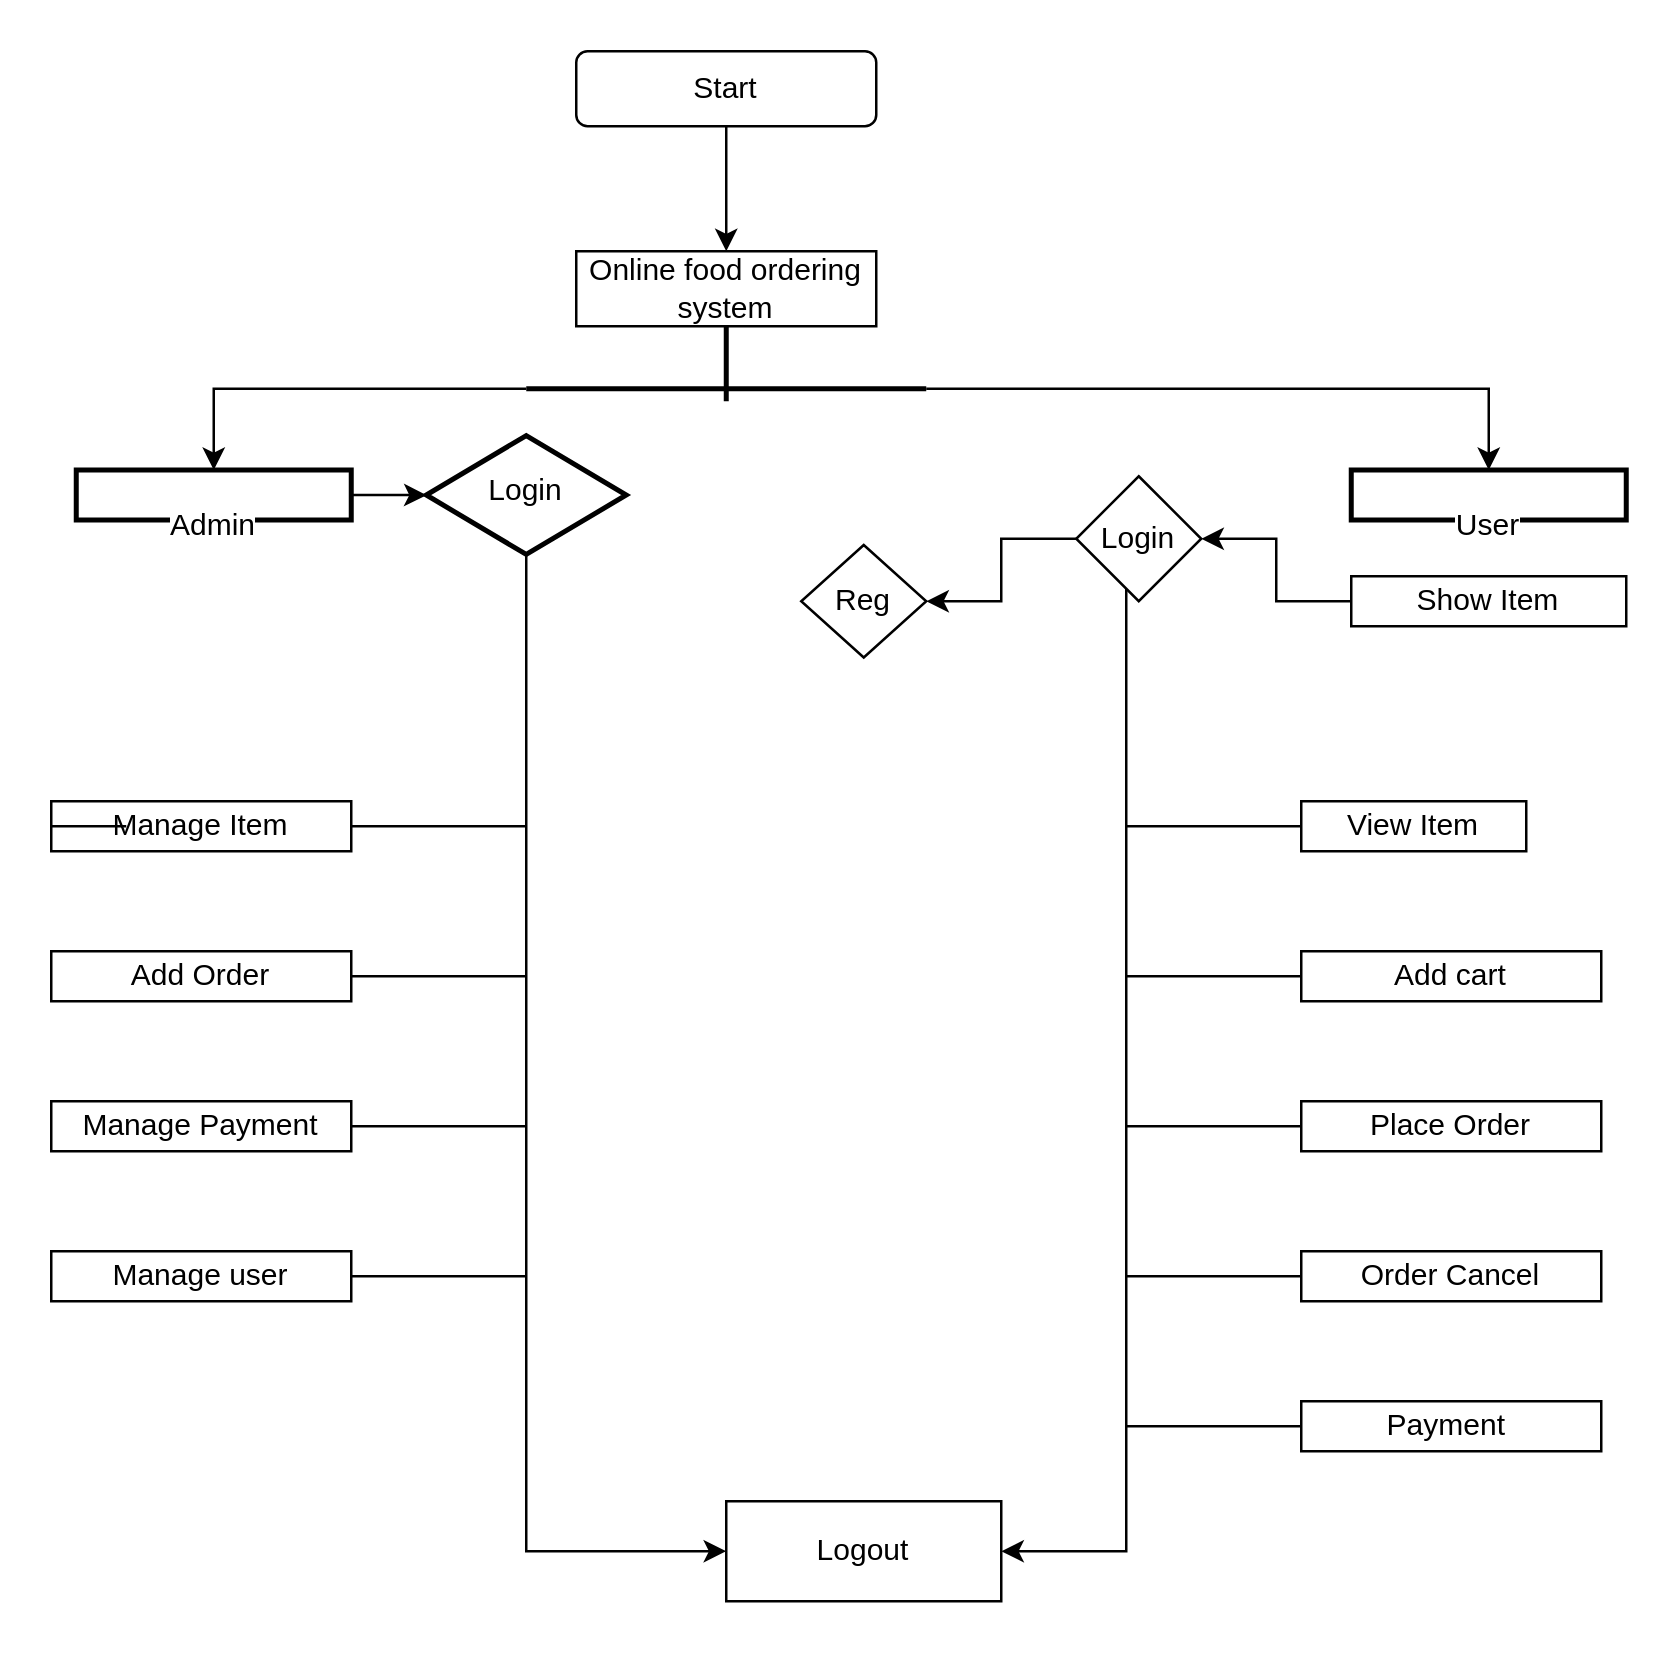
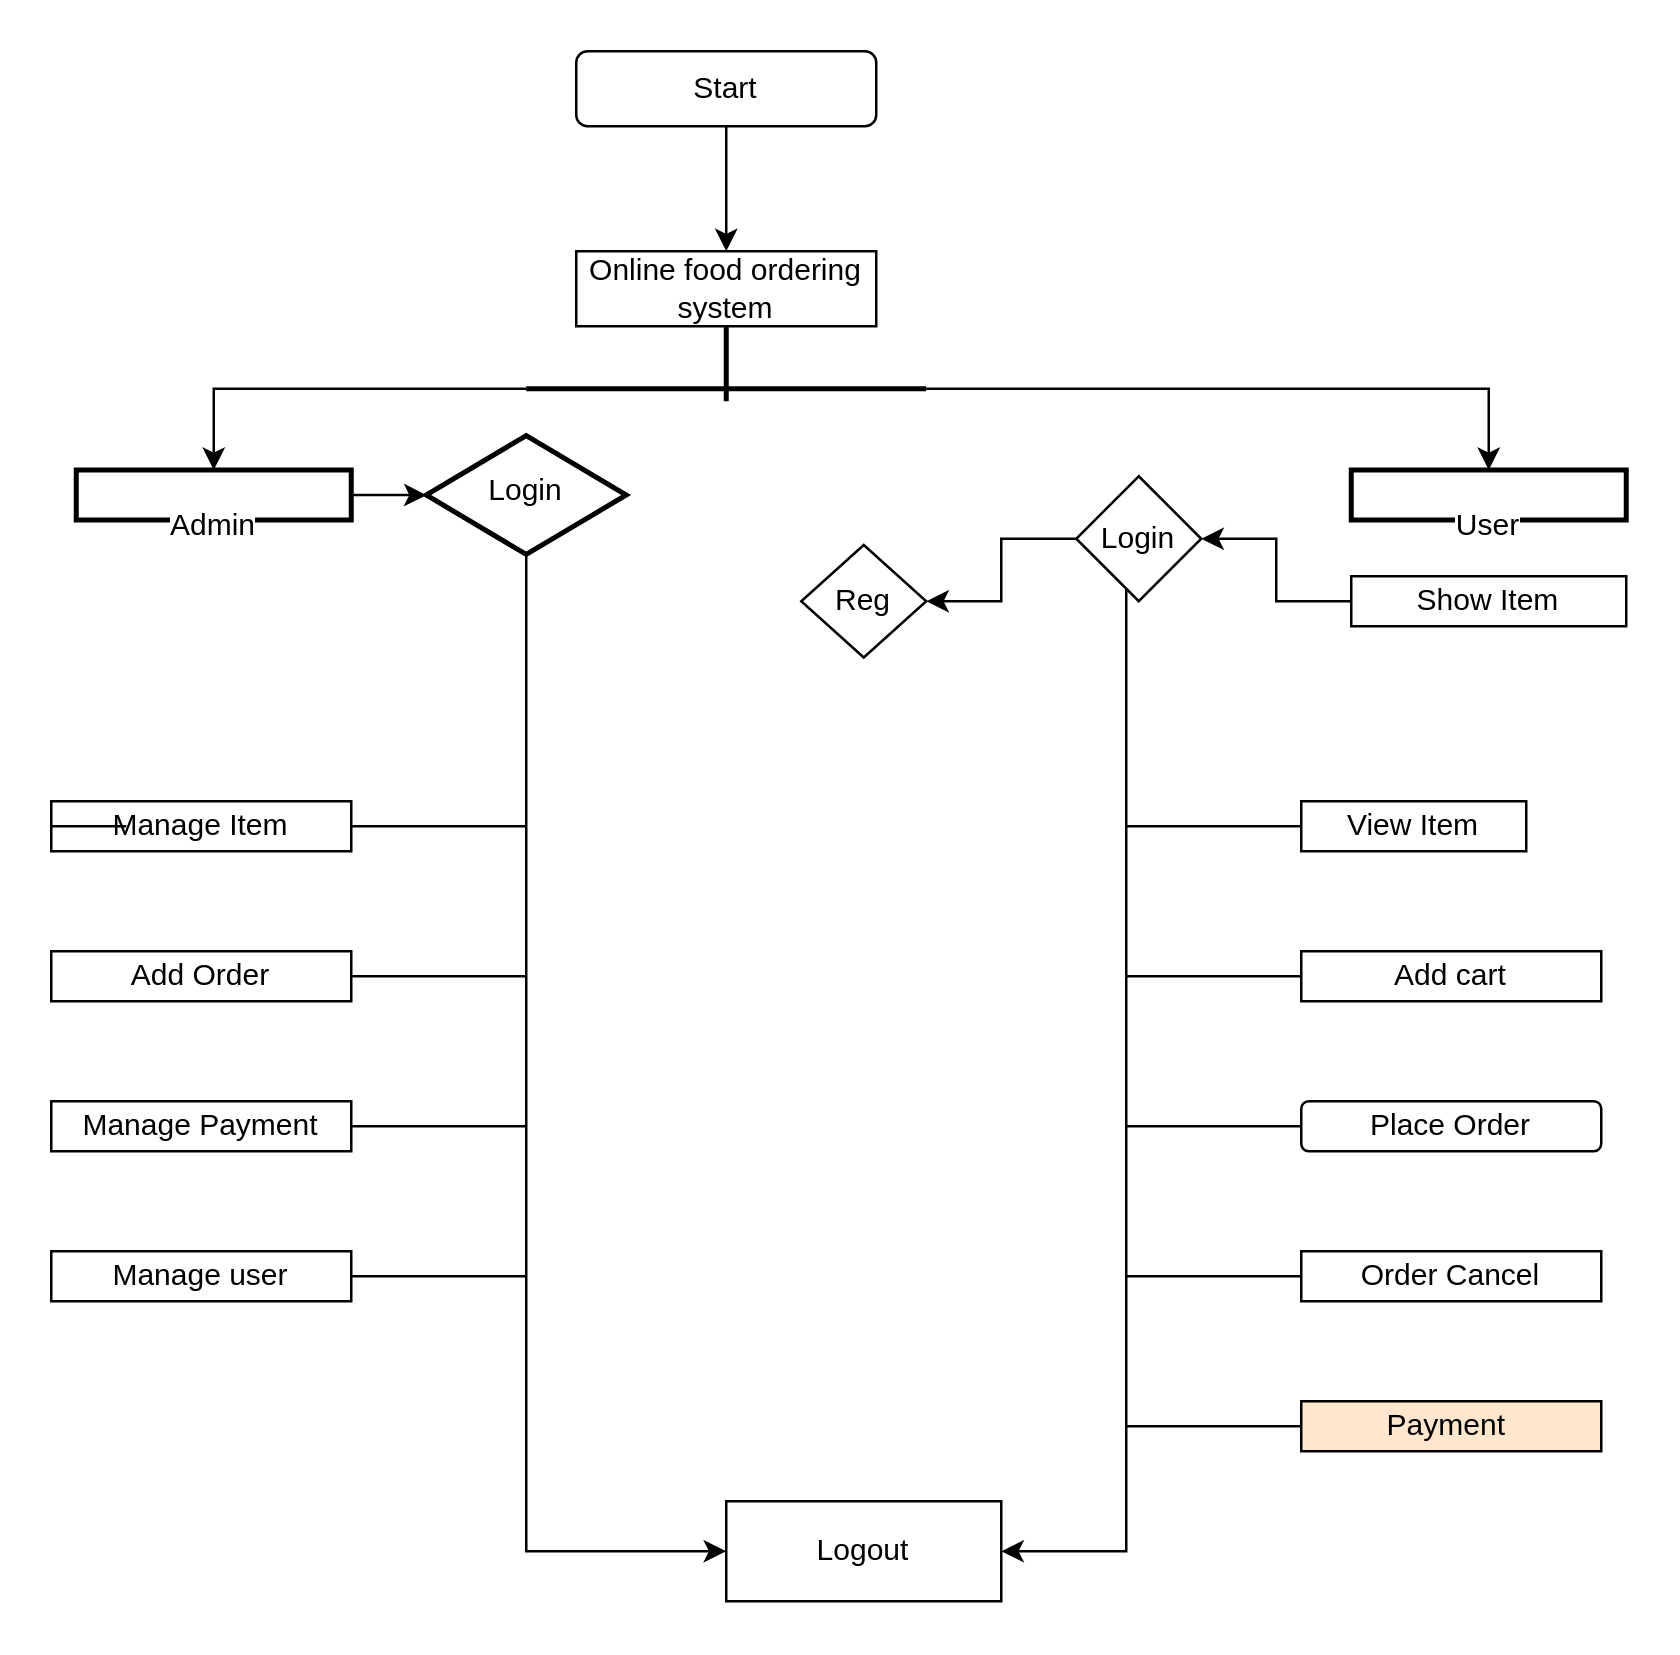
(1451, 1126) -> (1451, 1126)
(1451, 1426) -> (1451, 1426)
